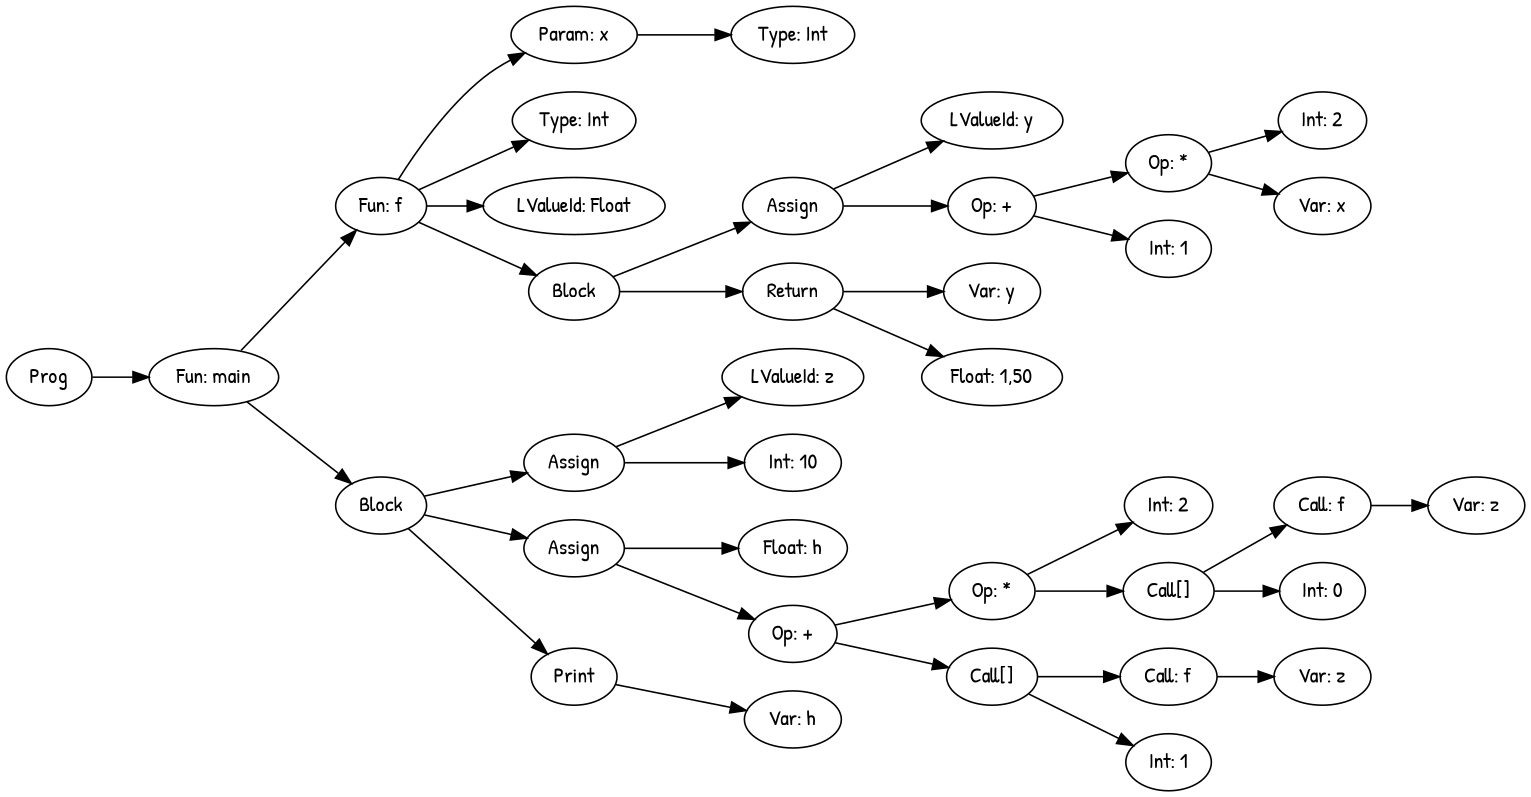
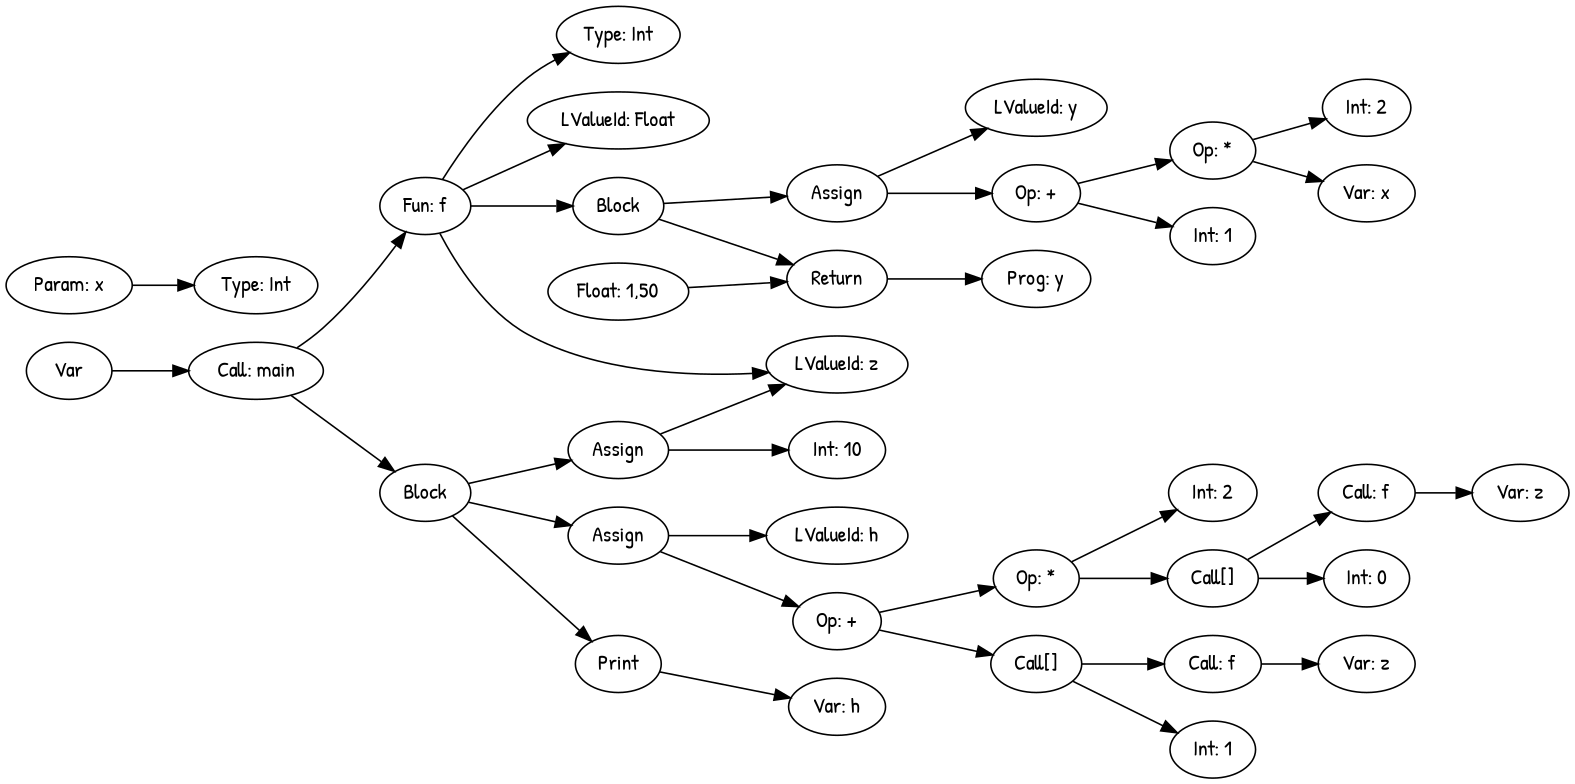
(447, 113) -> (572, 353)
(992, 292) -> (1036, 279)
(881, 329) -> (729, 285)
(49, 377) -> (69, 371)
(214, 377) -> (256, 371)
(793, 548) -> (837, 536)
